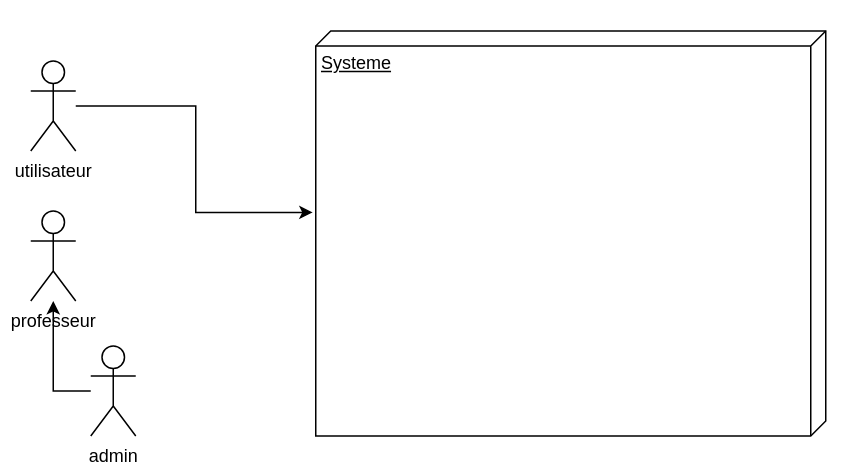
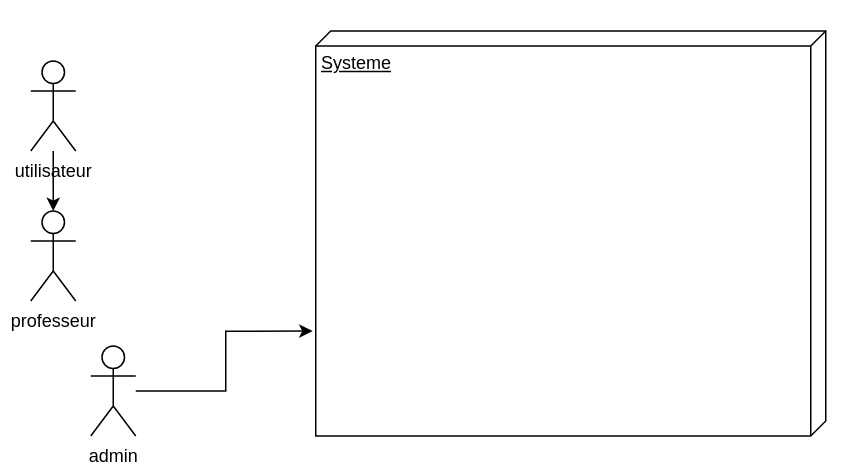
(196, 152) -> (53, 176)
(53, 370) -> (226, 367)
